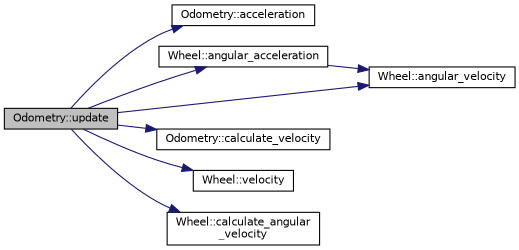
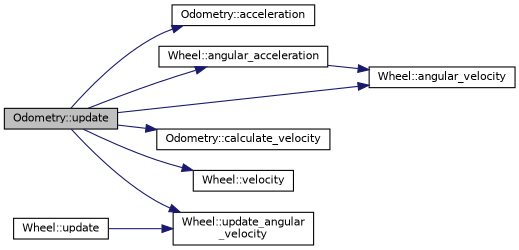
none -> (61, 229)
(243, 229) -> (243, 229)
